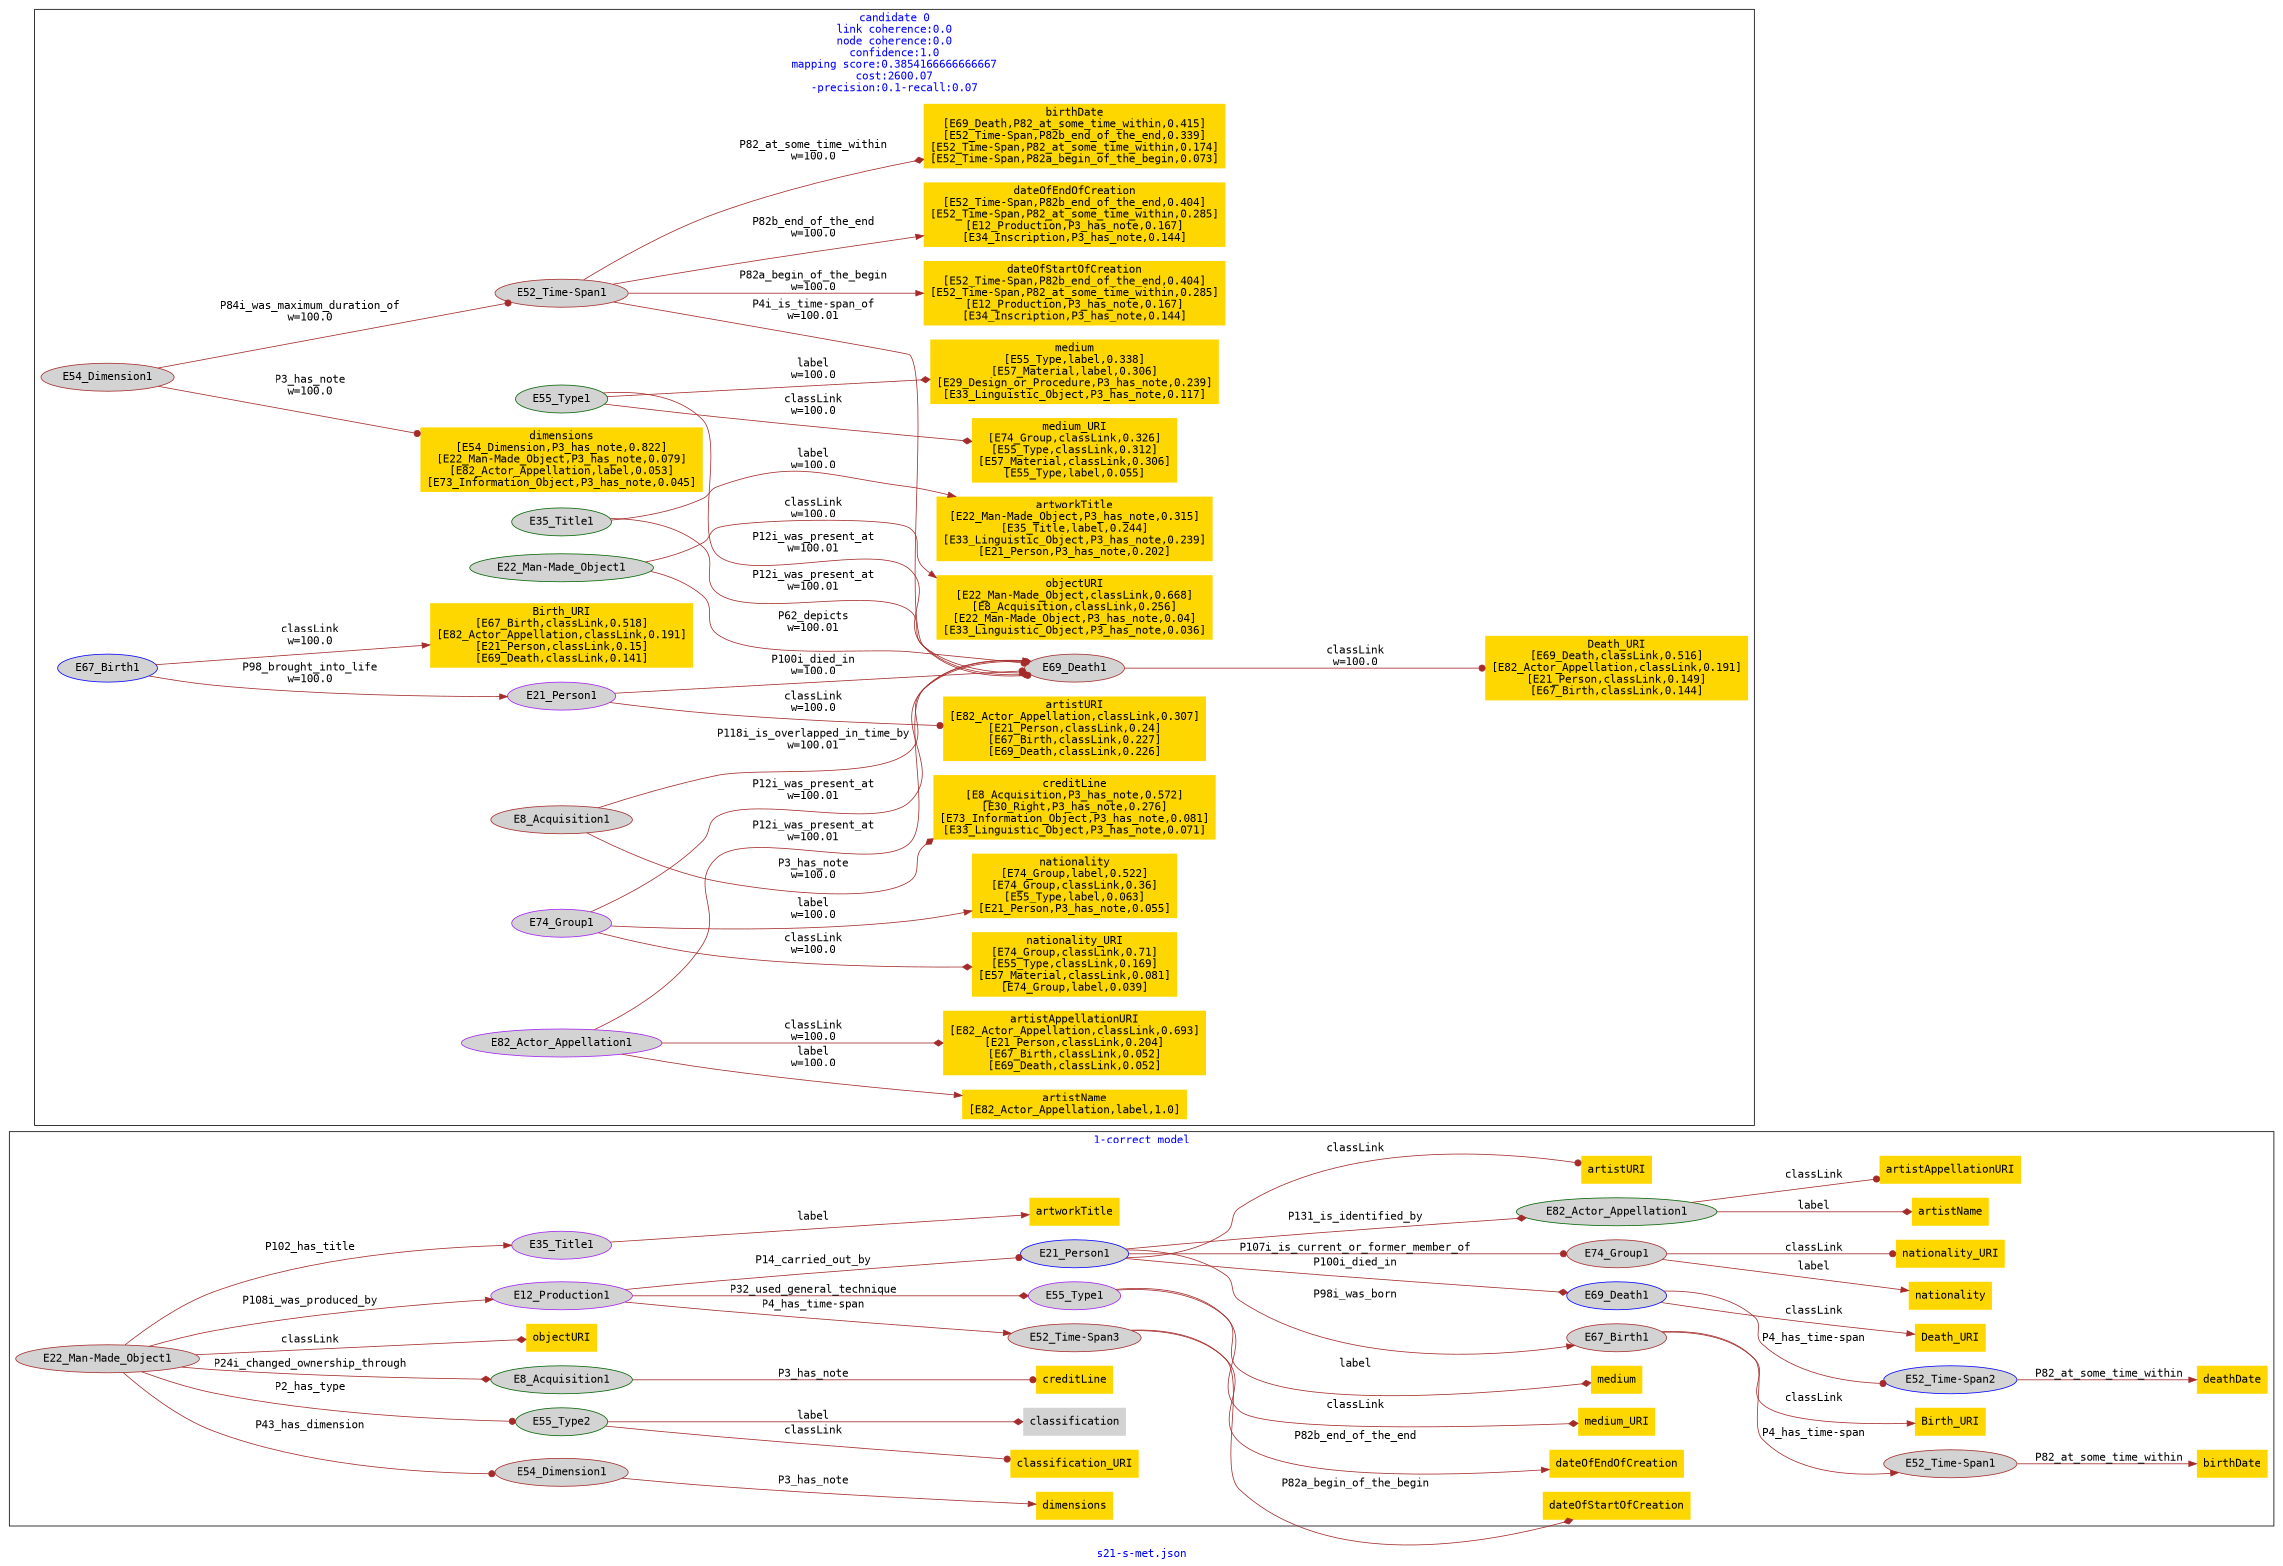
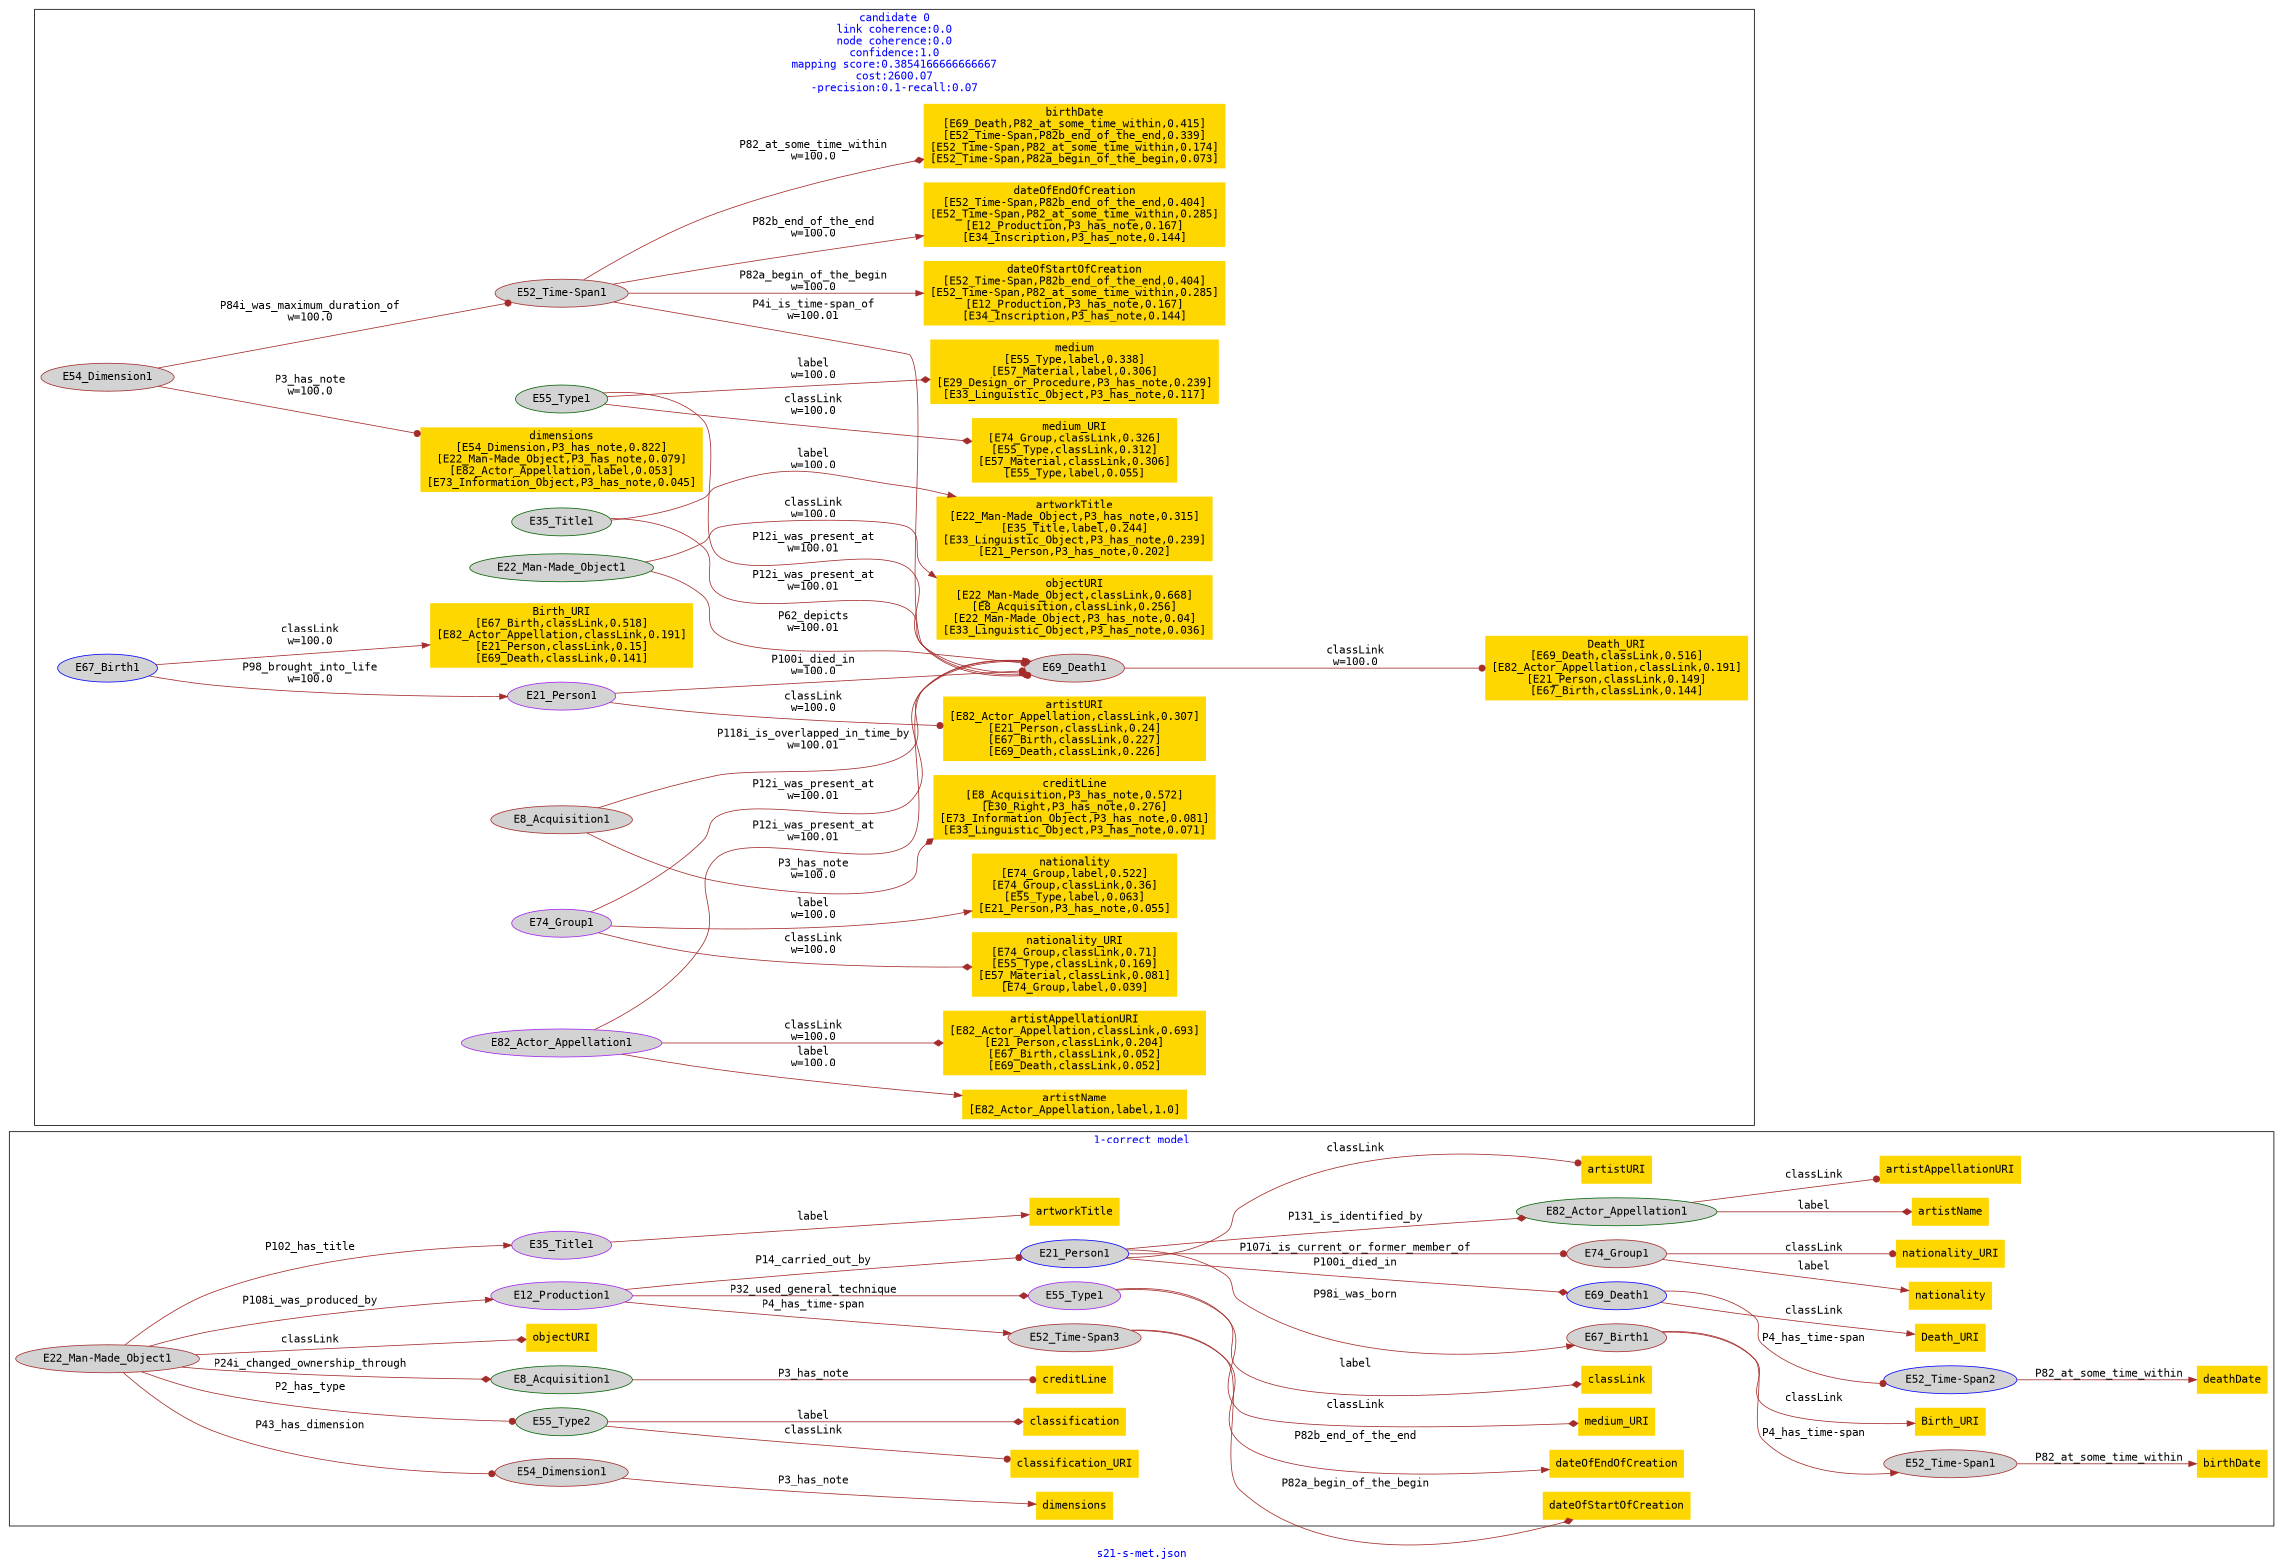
(1617, 1380) -> (1617, 1380)
(1075, 1422) -> (1075, 1422)
